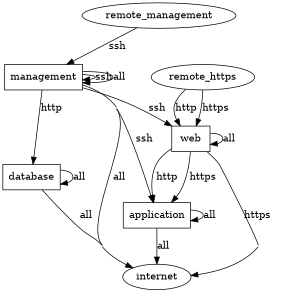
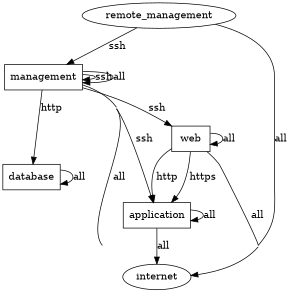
(203, 77) -> none
(257, 215) -> (257, 215)
(71, 220) -> (274, 121)
